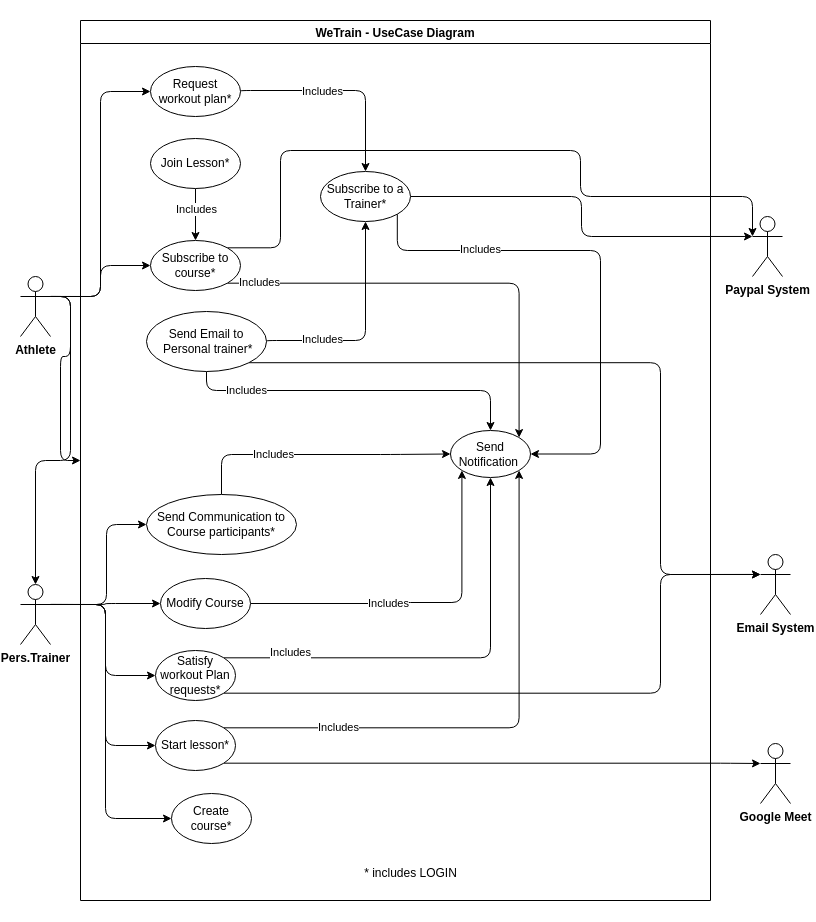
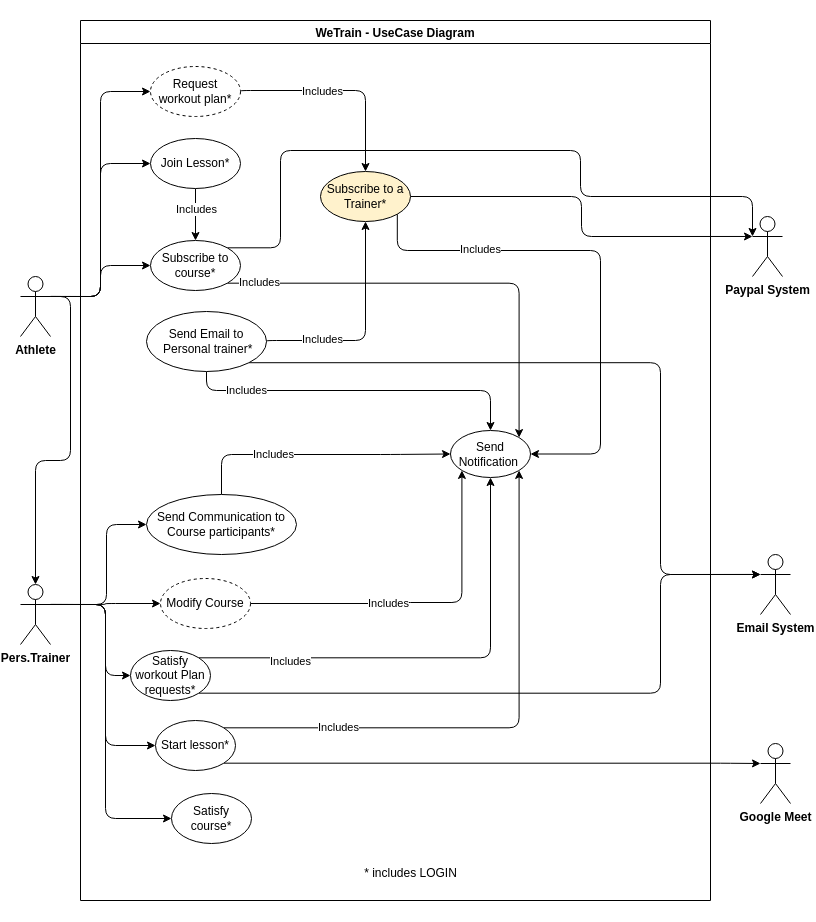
(196, 92) -> (196, 92)
(366, 197) -> (366, 197)
(61, 409) -> (124, 164)
(206, 604) -> (206, 604)
(196, 676) -> (171, 676)
(212, 819) -> (212, 819)
